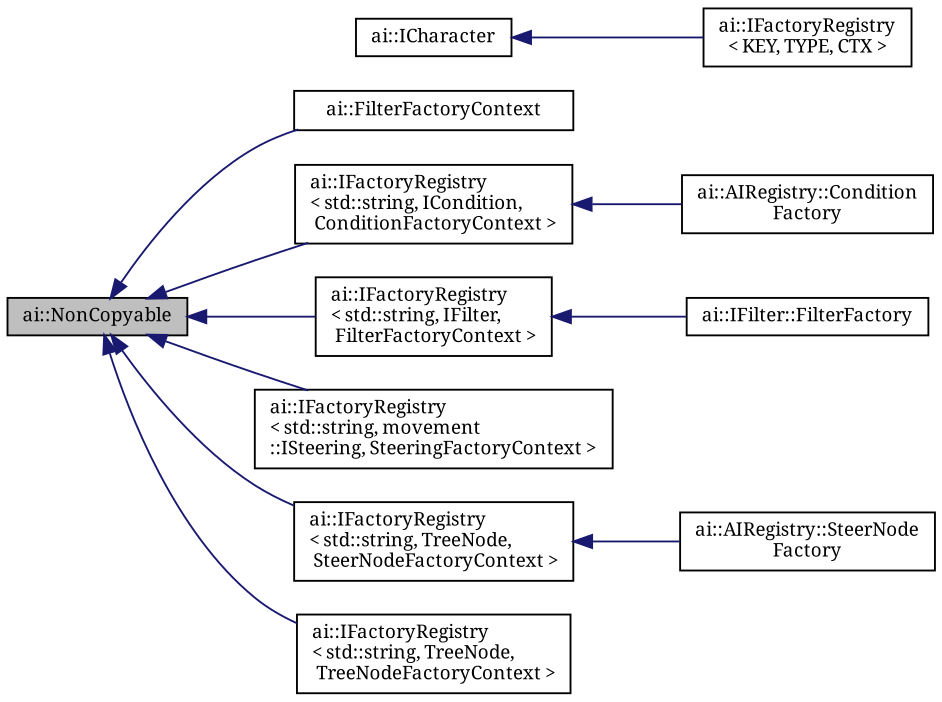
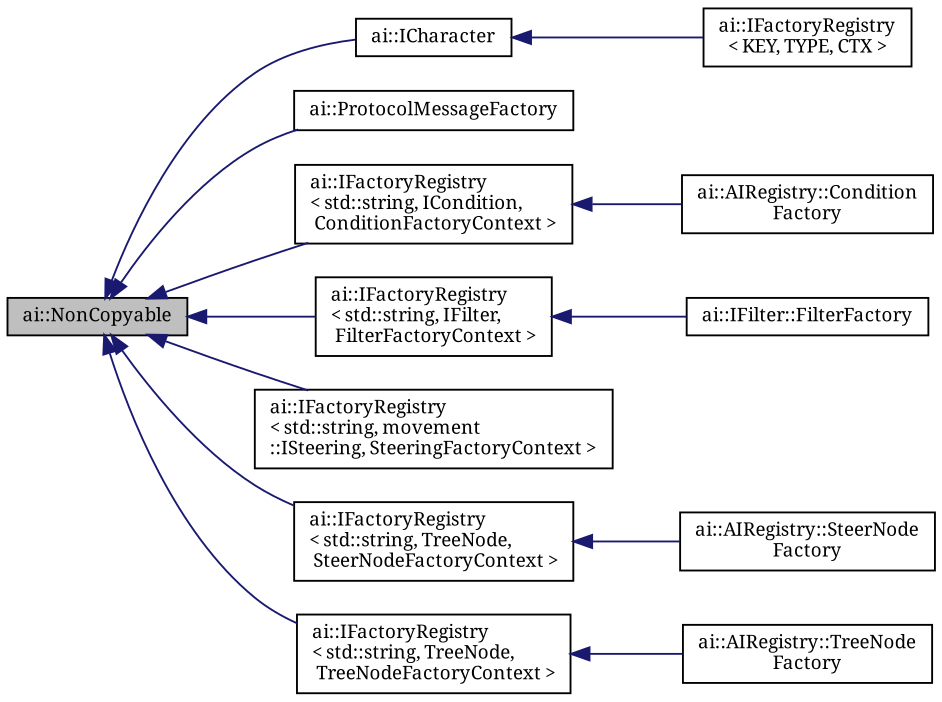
(434, 111) -> (434, 111)
none -> (200, 124)
none -> (808, 654)
